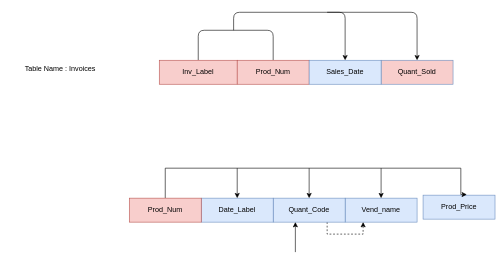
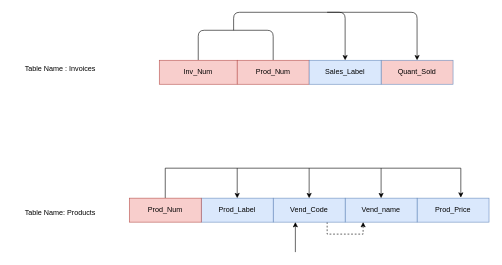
(198, 72) -> (198, 72)
(345, 72) -> (345, 72)
(459, 207) -> (453, 210)
(237, 210) -> (237, 210)
(309, 210) -> (309, 210)
none -> (60, 213)
